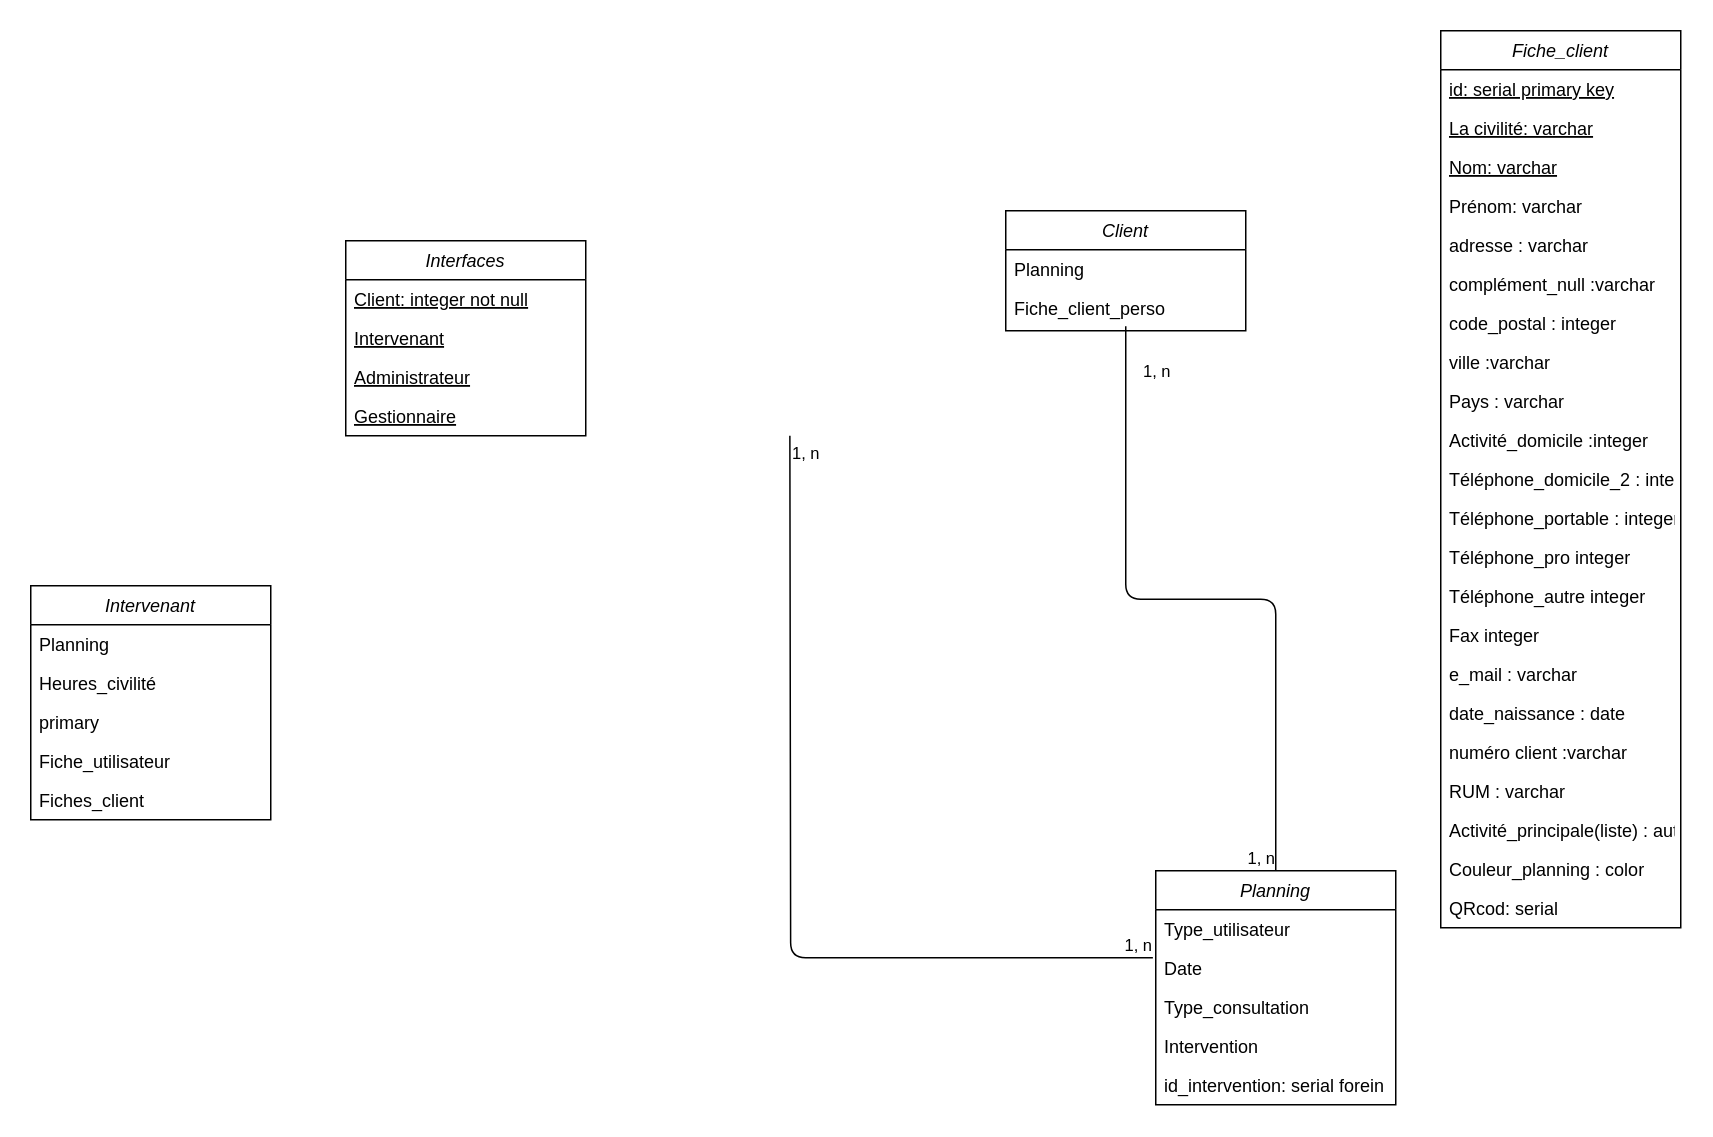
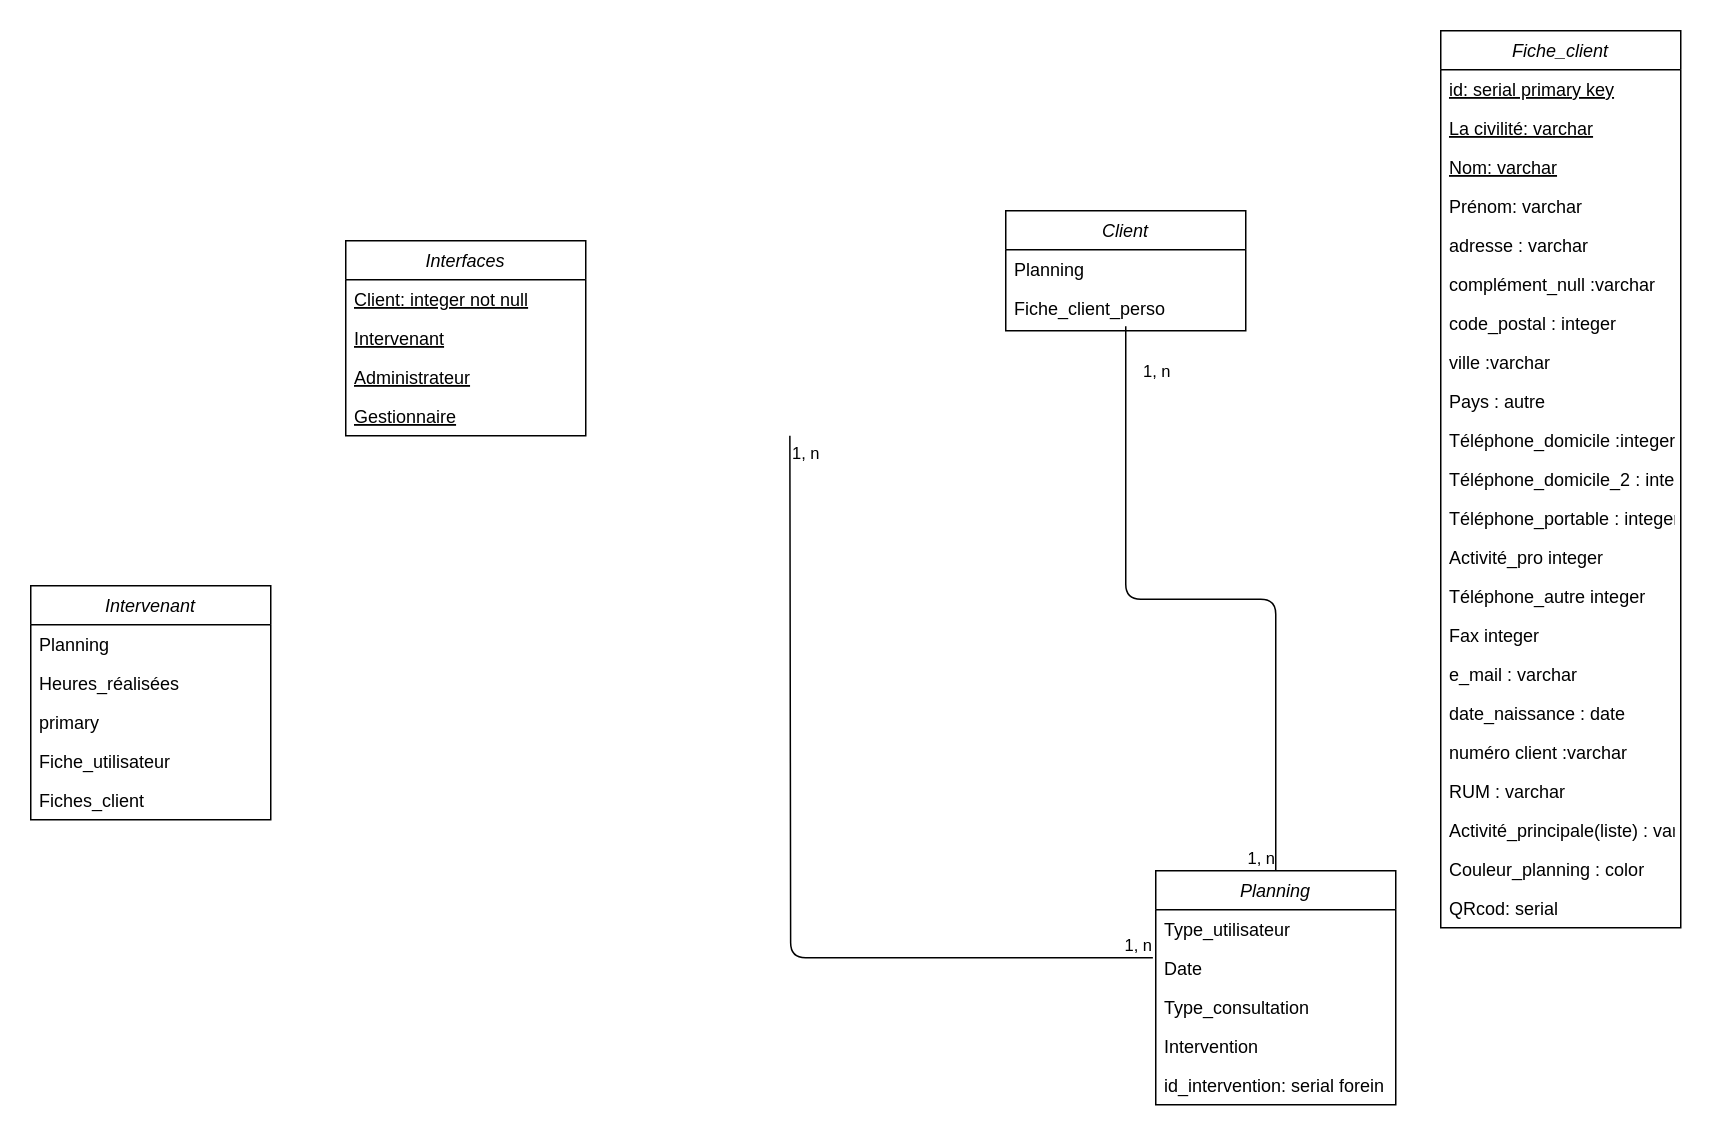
(1513, 402) -> (1502, 402)
(1561, 441) -> (1569, 441)
(1548, 558) -> (1540, 558)
(105, 684) -> (115, 684)
(1597, 831) -> (1607, 831)
